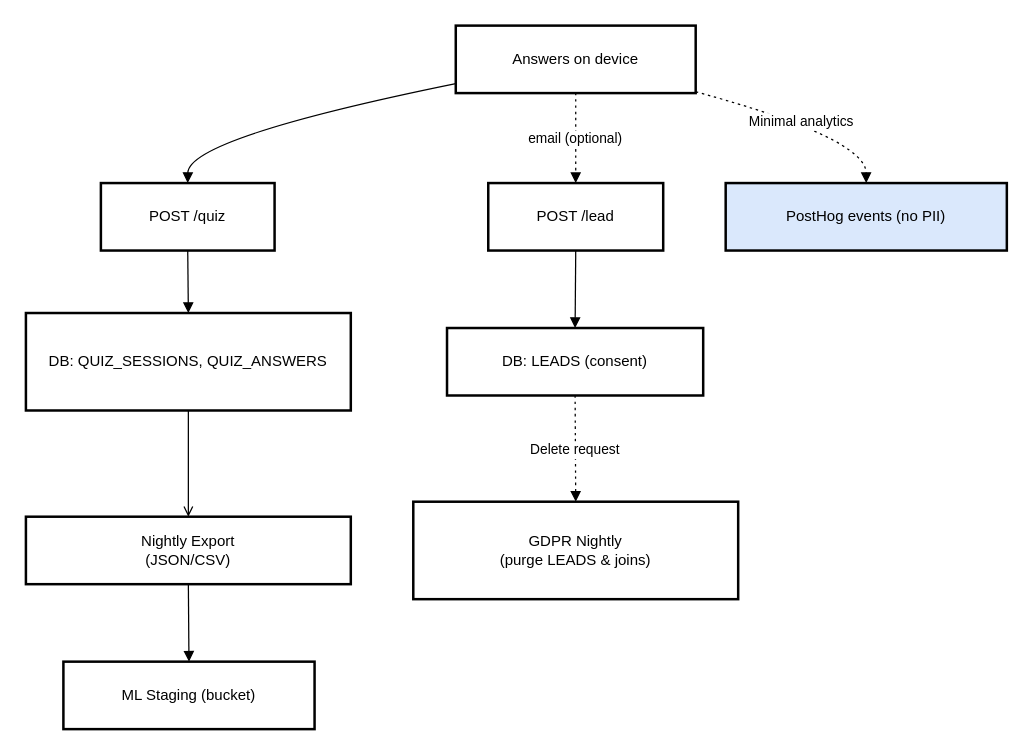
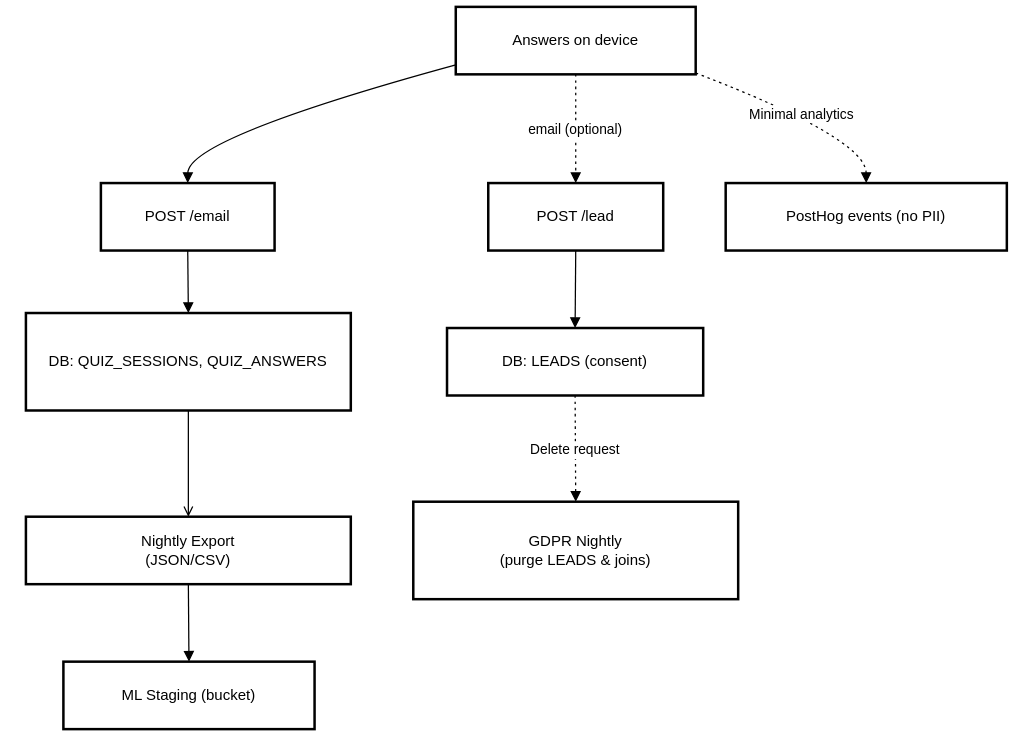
(576, 59) -> (576, 41)
(188, 217) -> (188, 217)
(866, 217) -> (866, 217)
